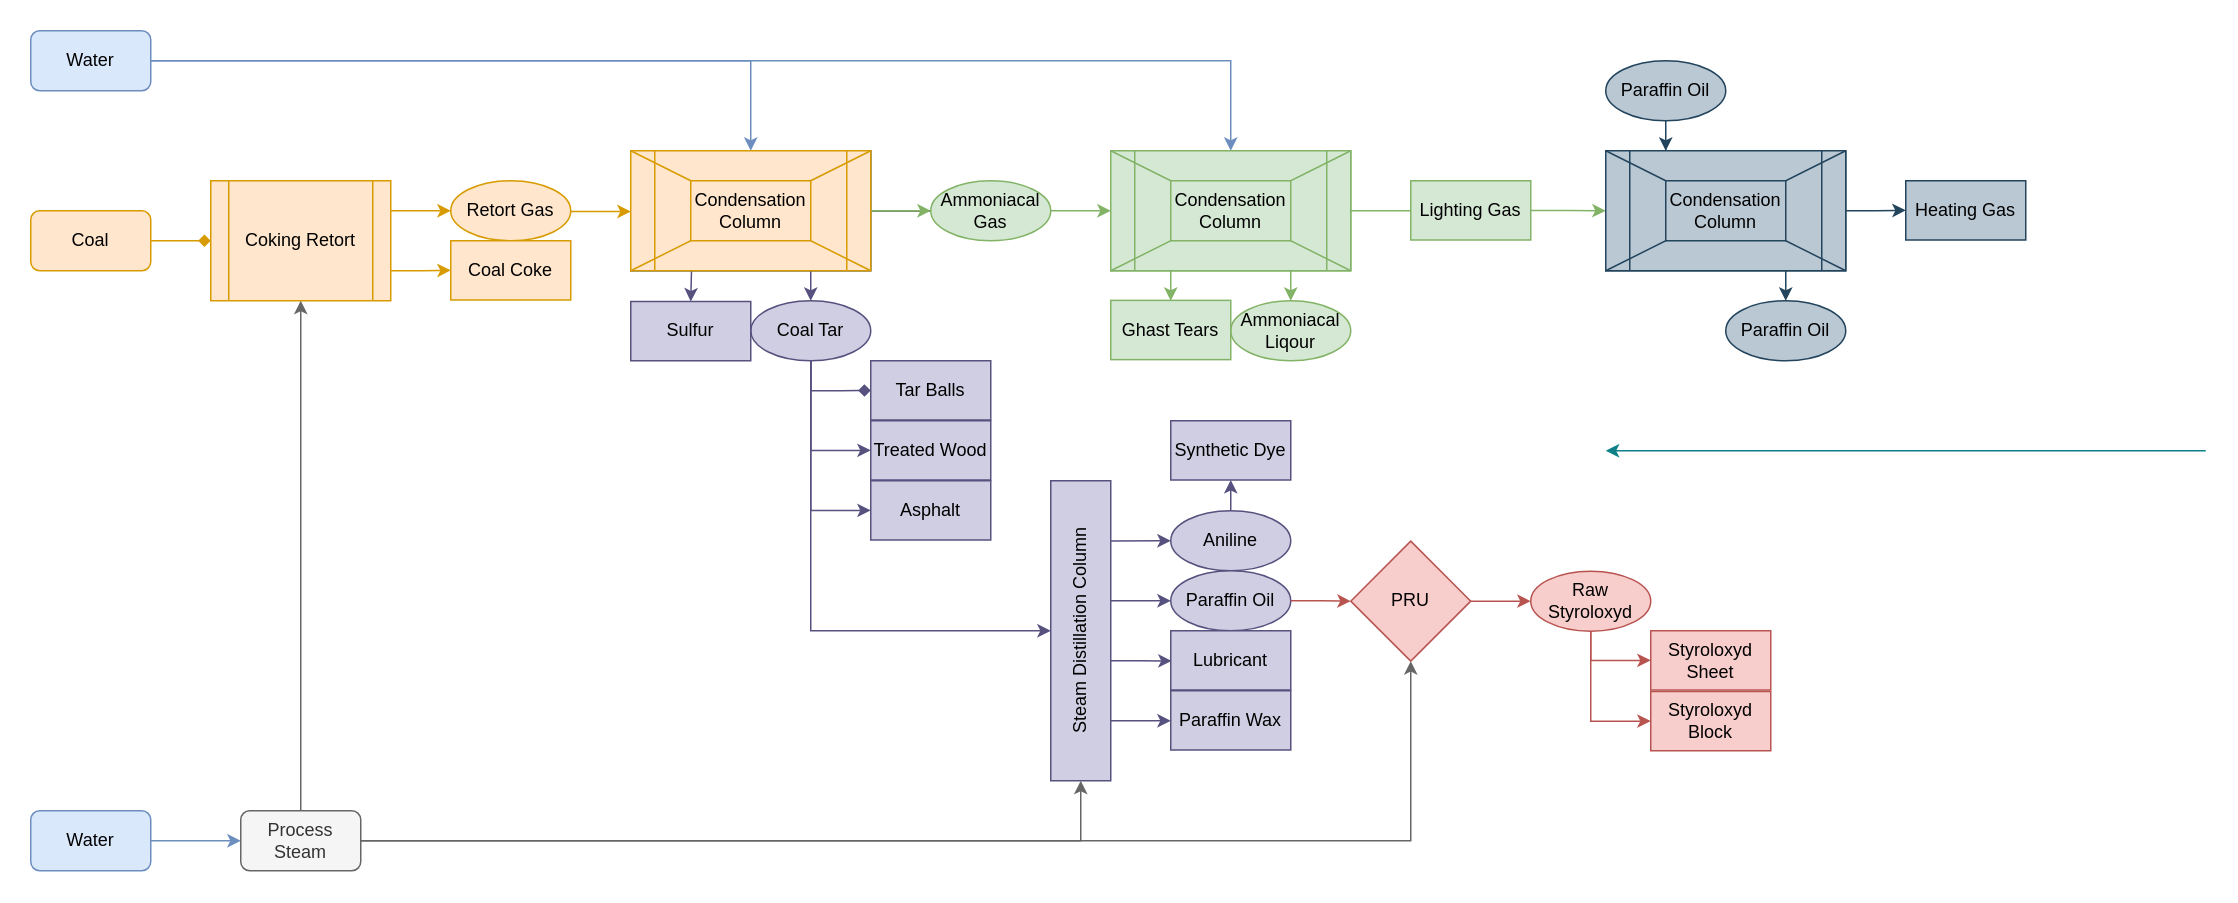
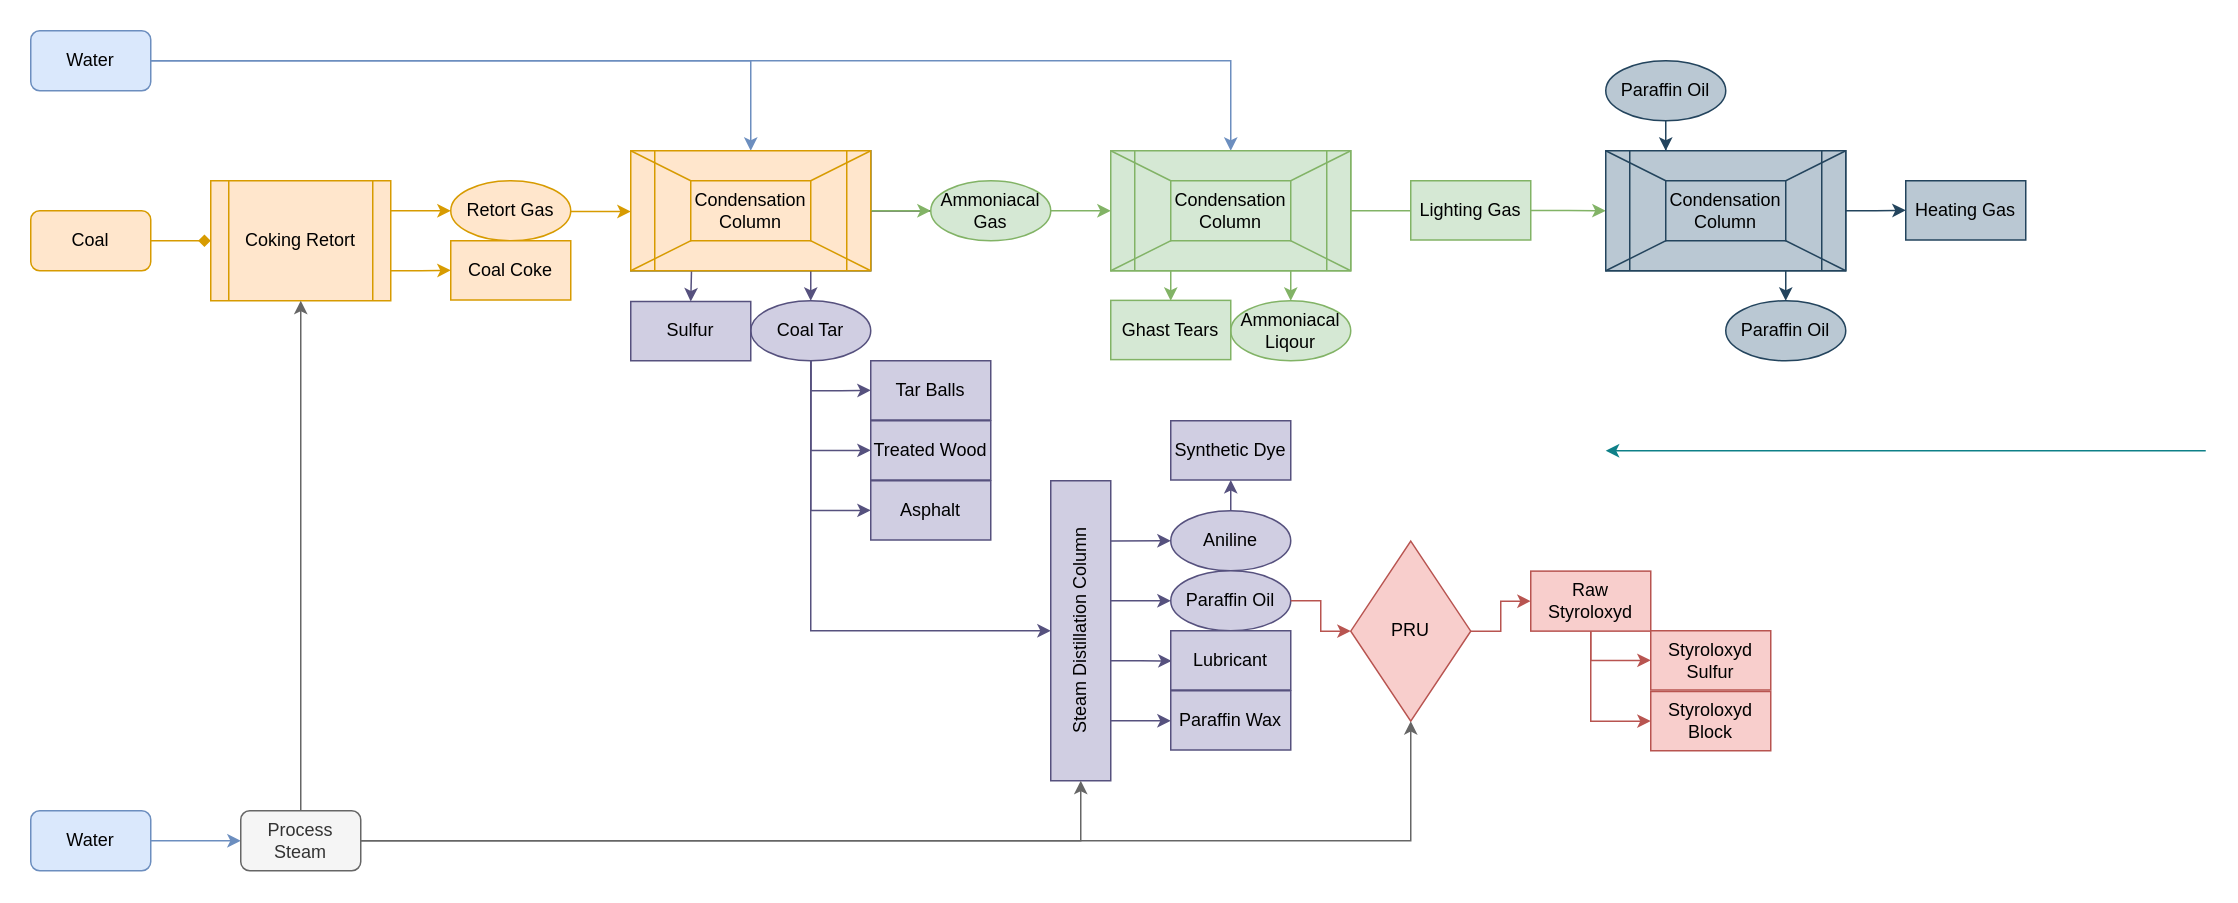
(858, 391) -> (859, 391)
(1411, 601) -> (1411, 631)
(1591, 601) -> (1591, 601)
(1711, 661) -> (1711, 661)
